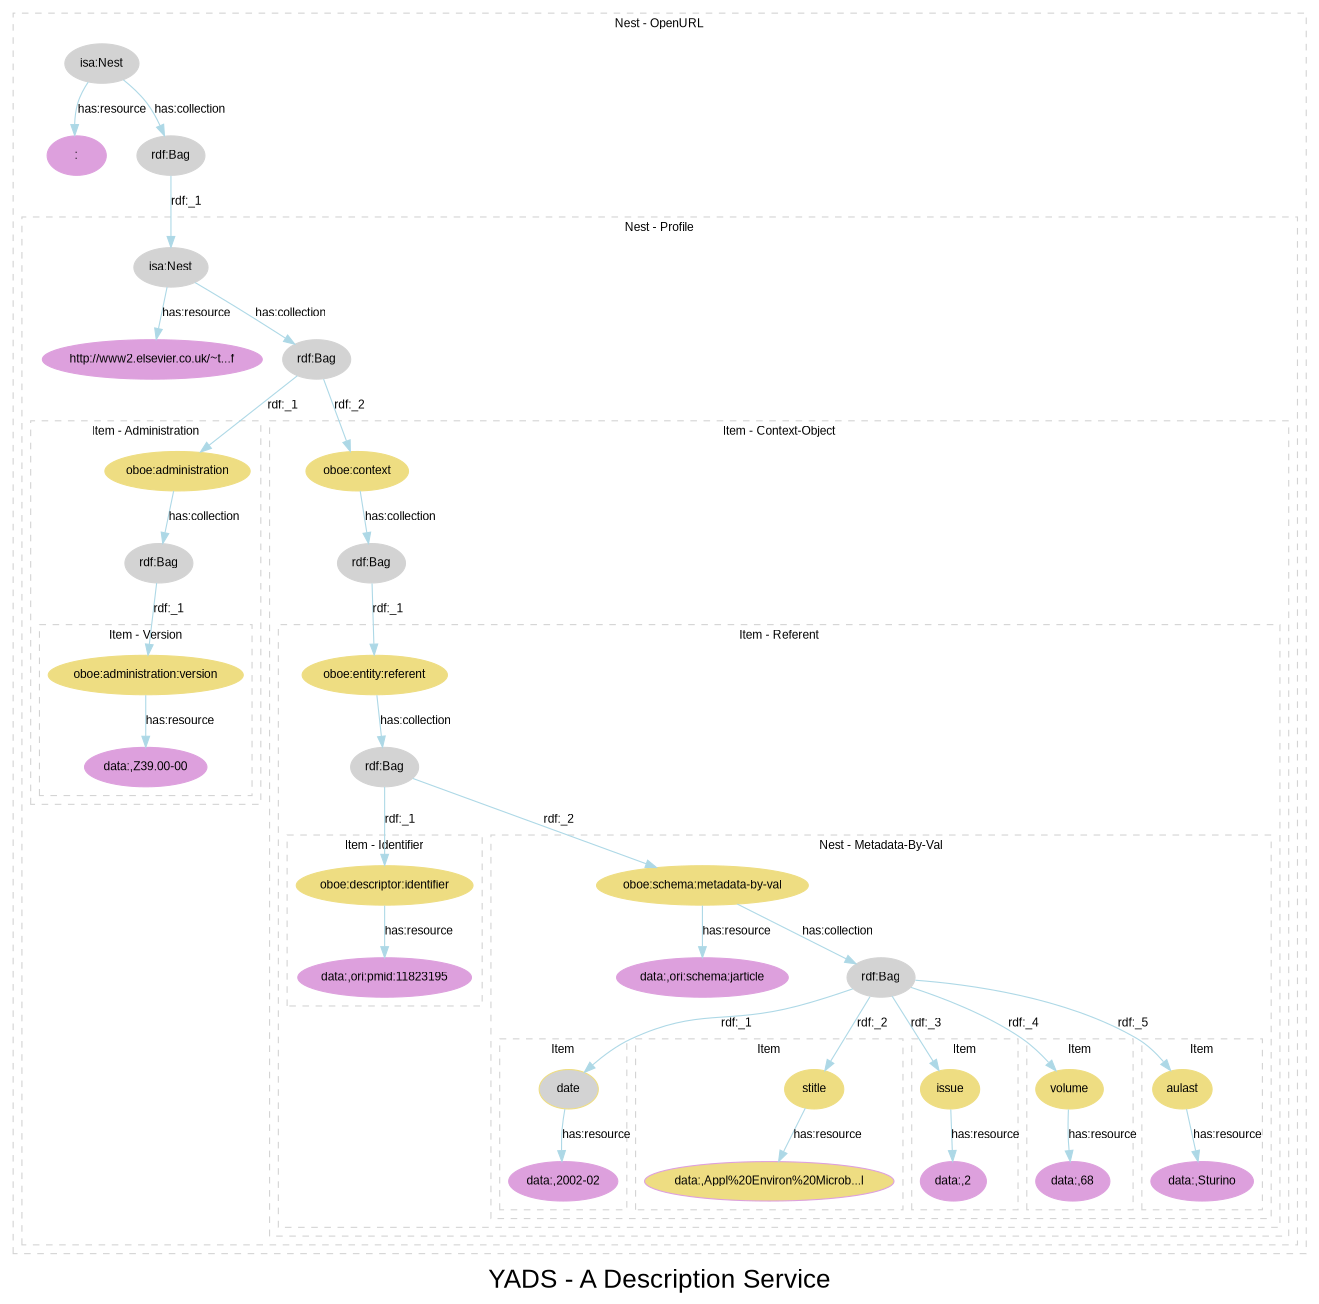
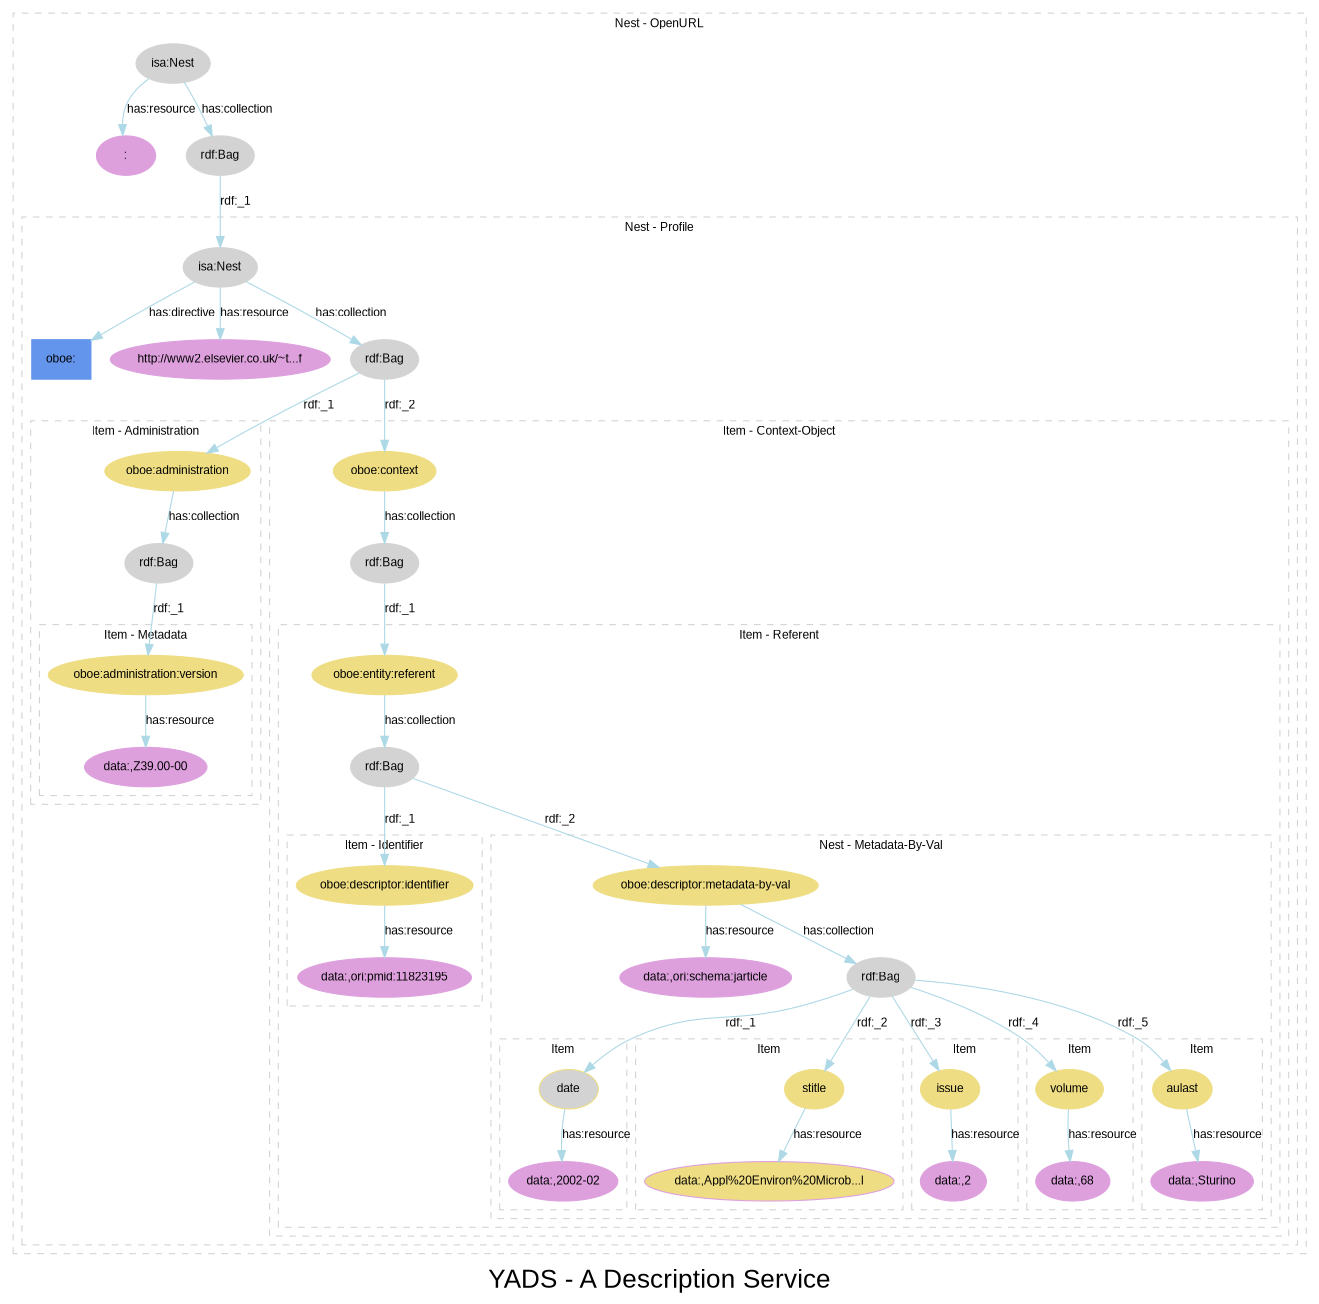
none -> (61, 359)
(146, 636) -> (146, 636)
(702, 885) -> (706, 885)
